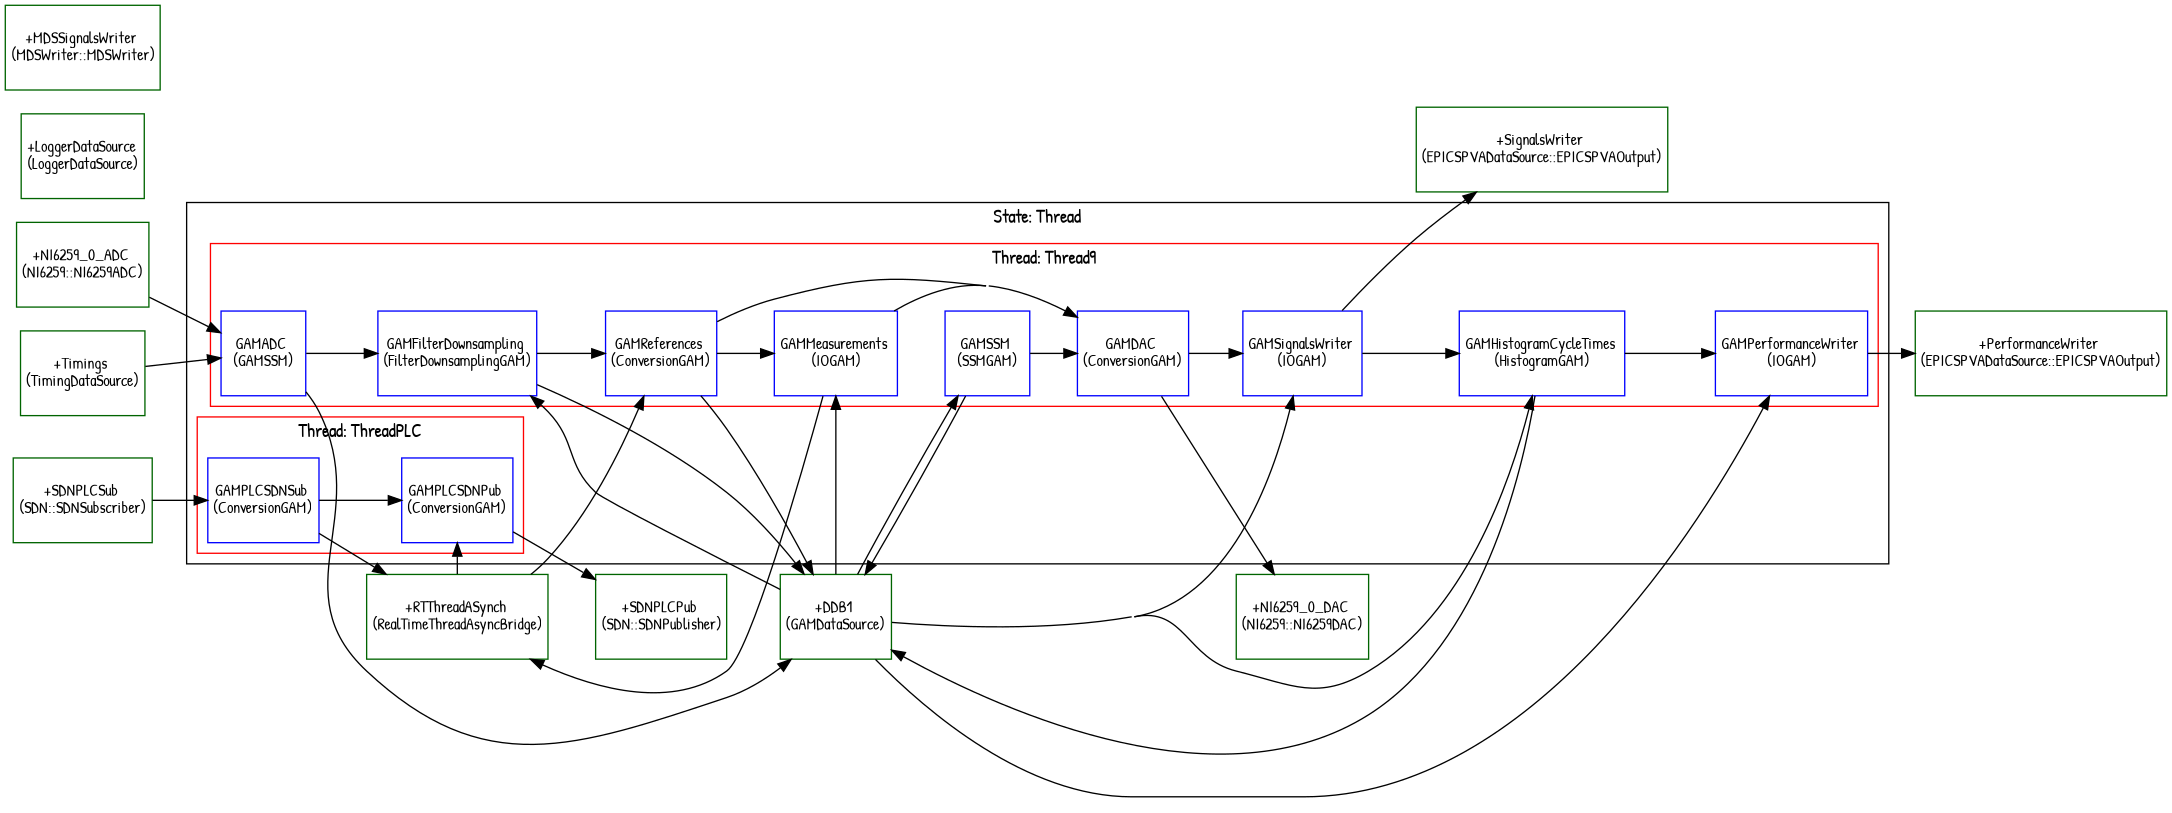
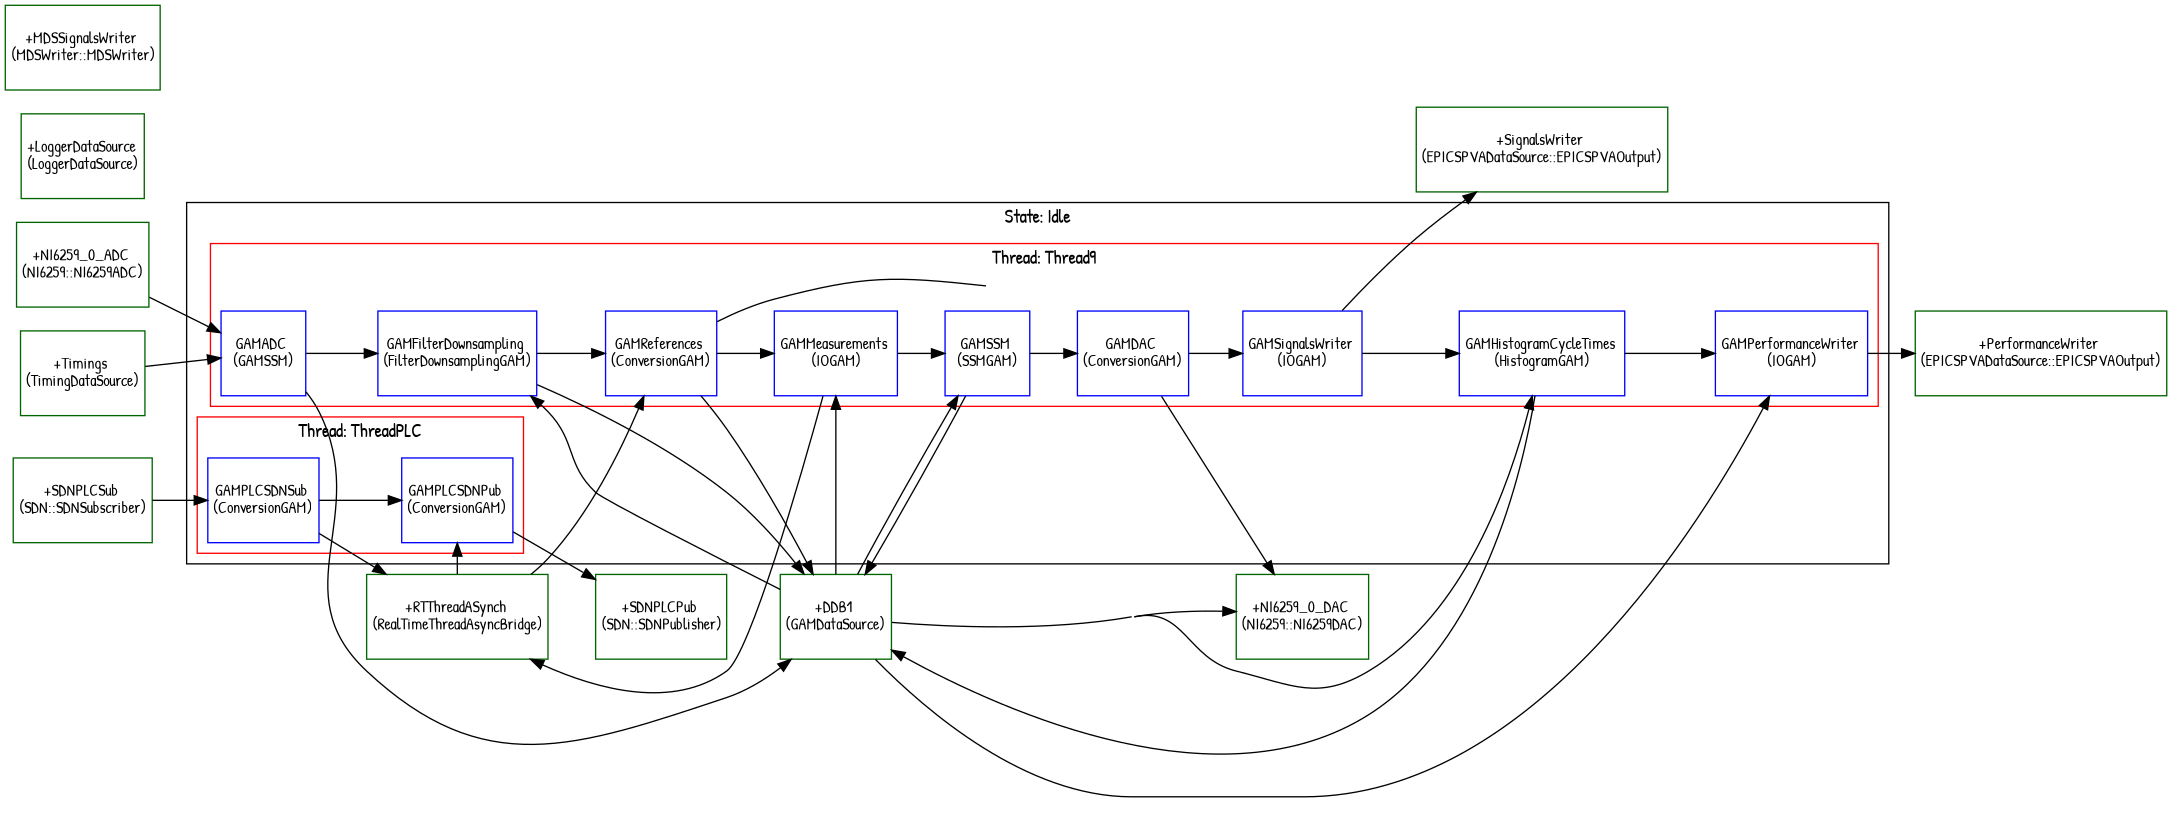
(1038, 218) -> (1038, 218)
(938, 291) -> (915, 353)
(1240, 536) -> (1178, 612)
